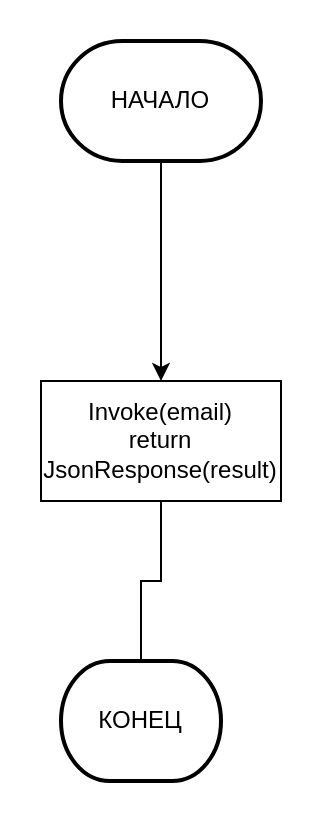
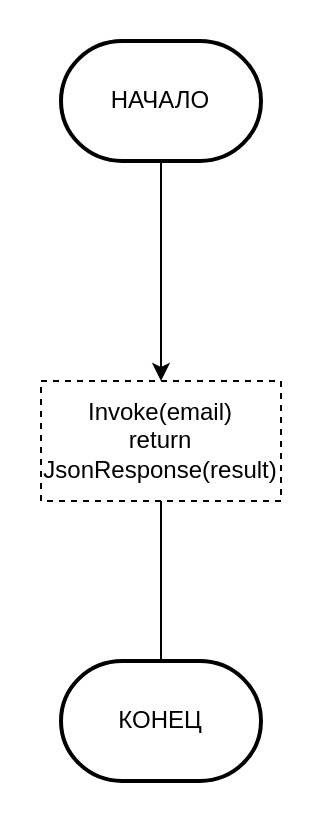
(161, 441) -> (161, 441)
(141, 721) -> (161, 721)
